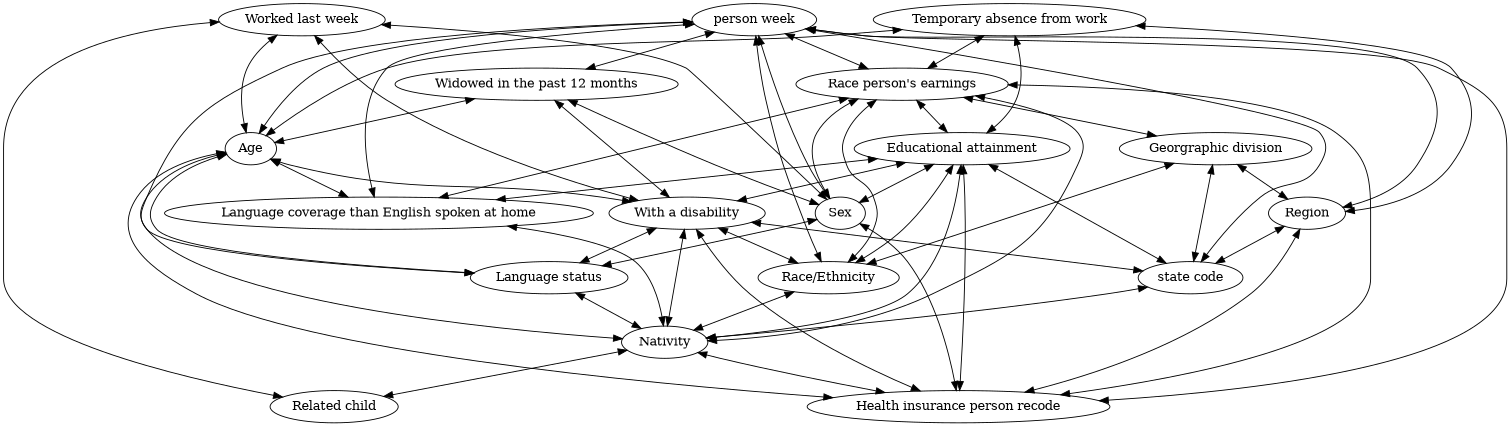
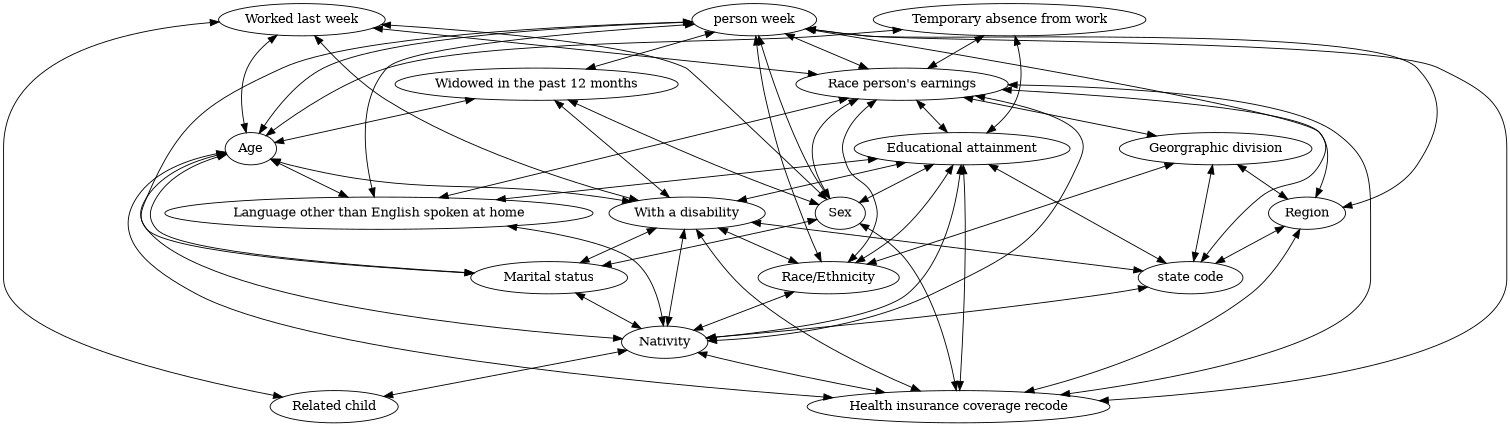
none -> (595, 51)
(1407, 52) -> (1197, 105)
(379, 213) -> (379, 213)
(549, 278) -> (549, 278)
(959, 407) -> (959, 407)
